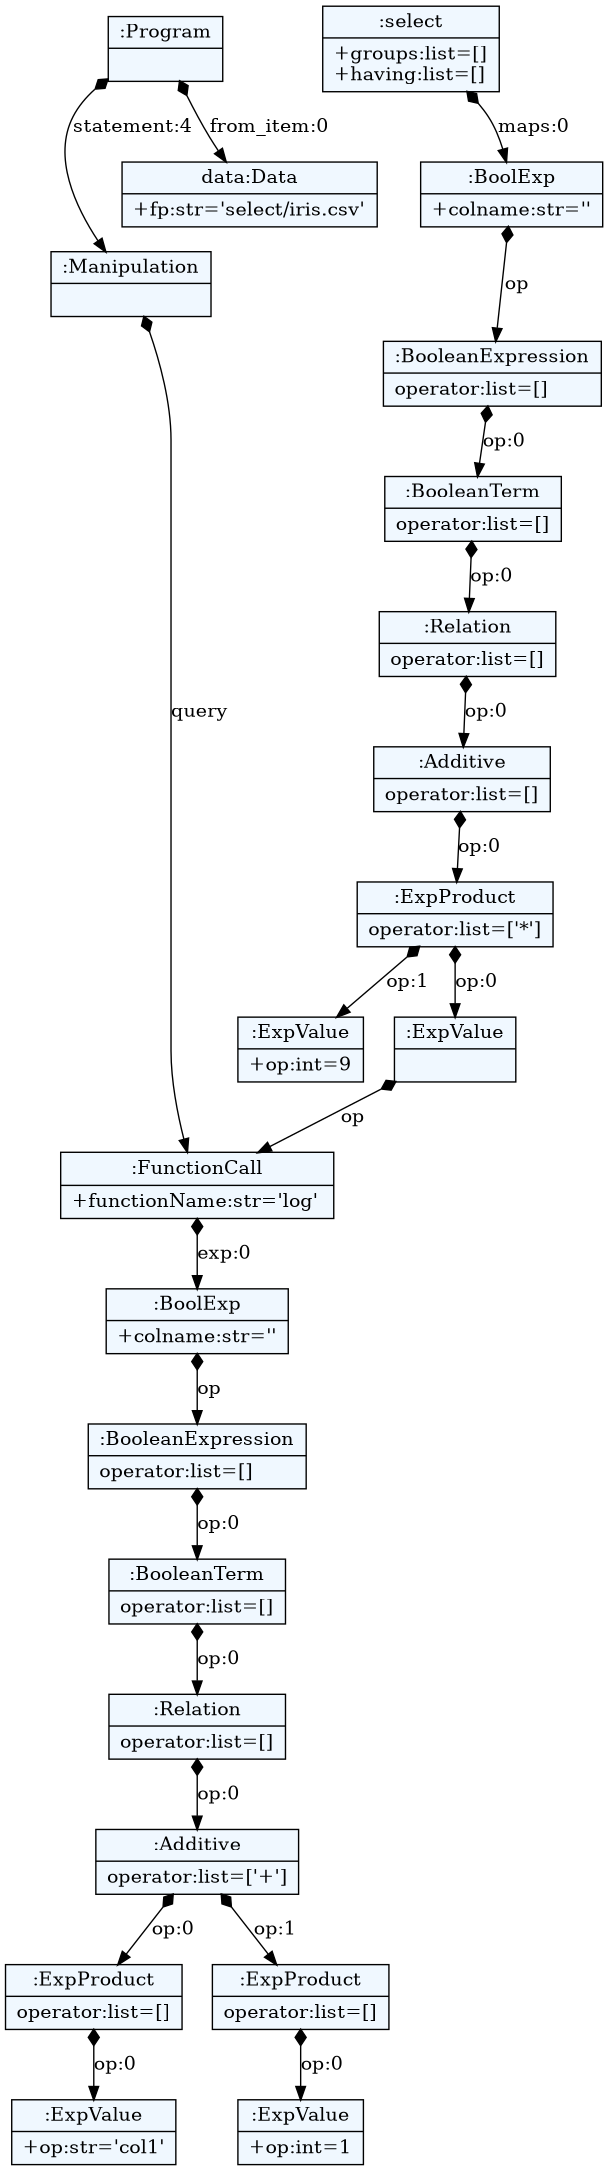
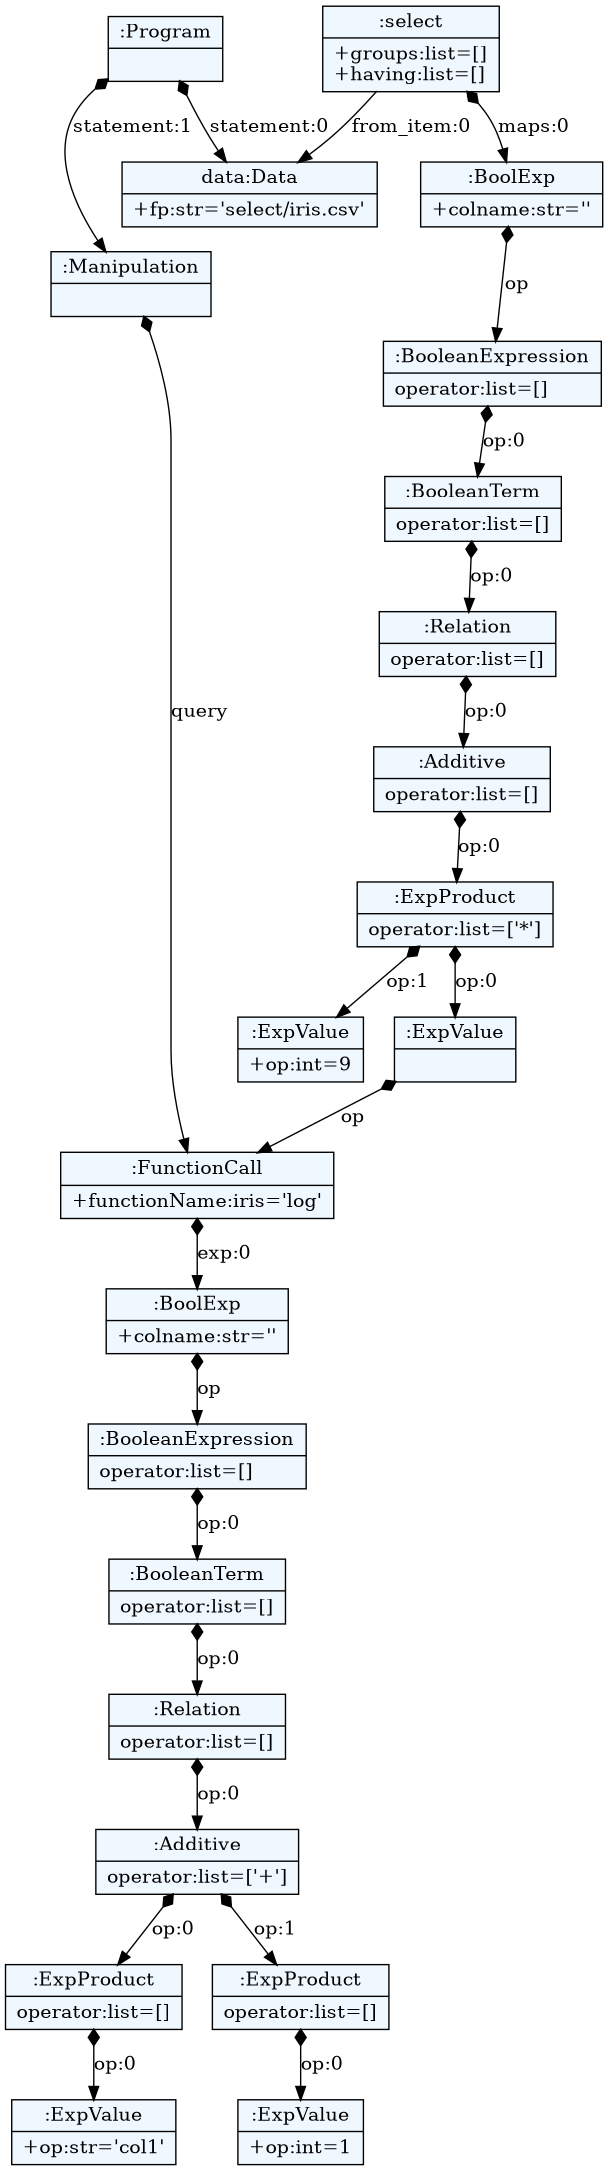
none -> (345, 124)
(133, 127) -> (133, 127)
(270, 127) -> (270, 127)
(195, 1201) -> (197, 1201)
